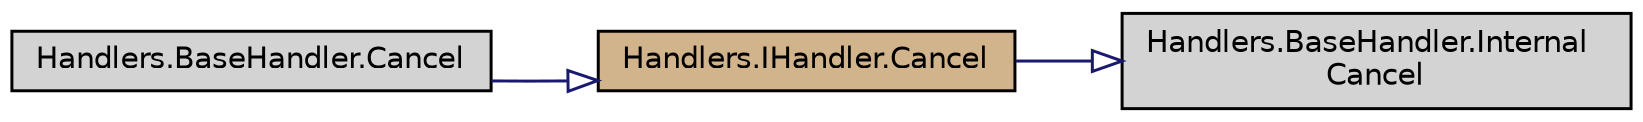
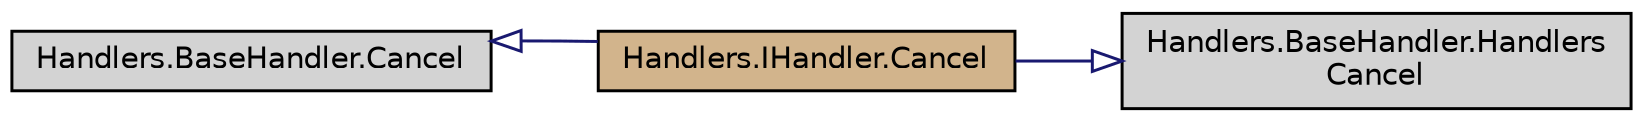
(1377, 61) -> (1377, 61)
(529, 81) -> (560, 41)
